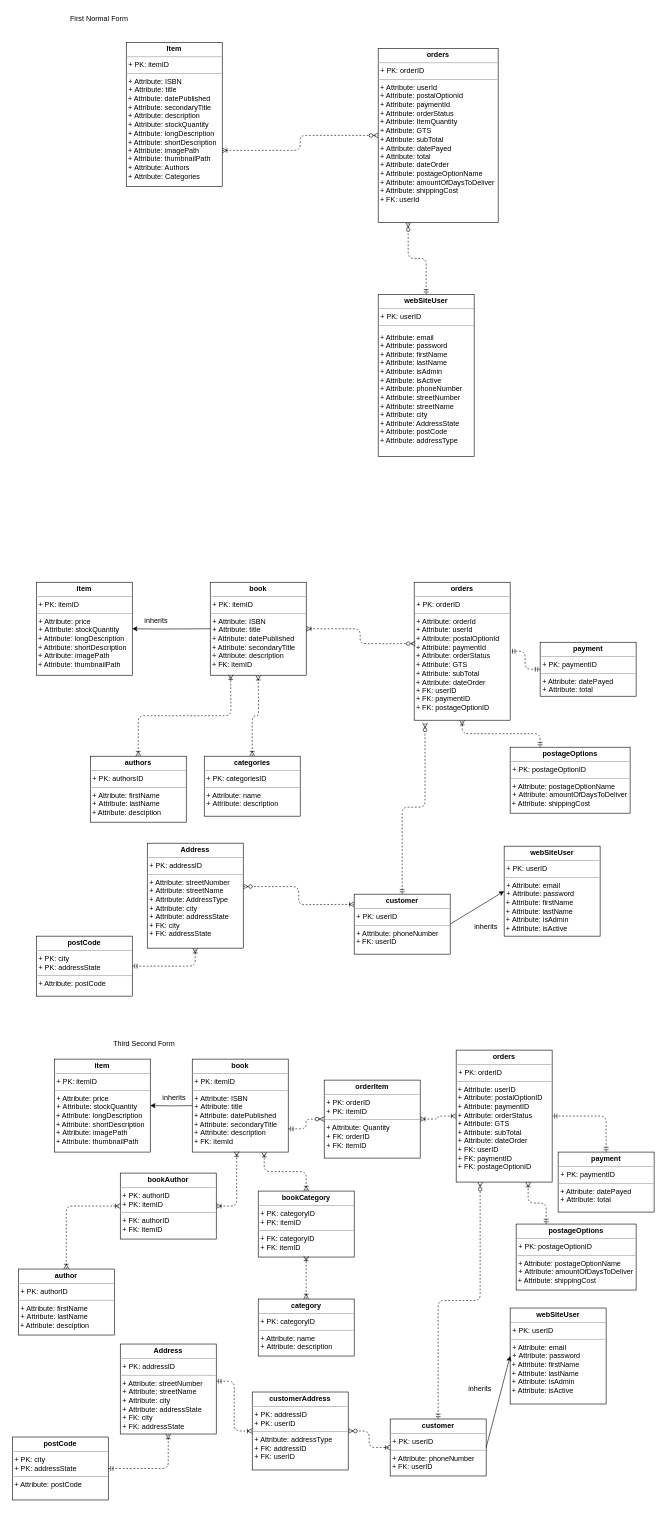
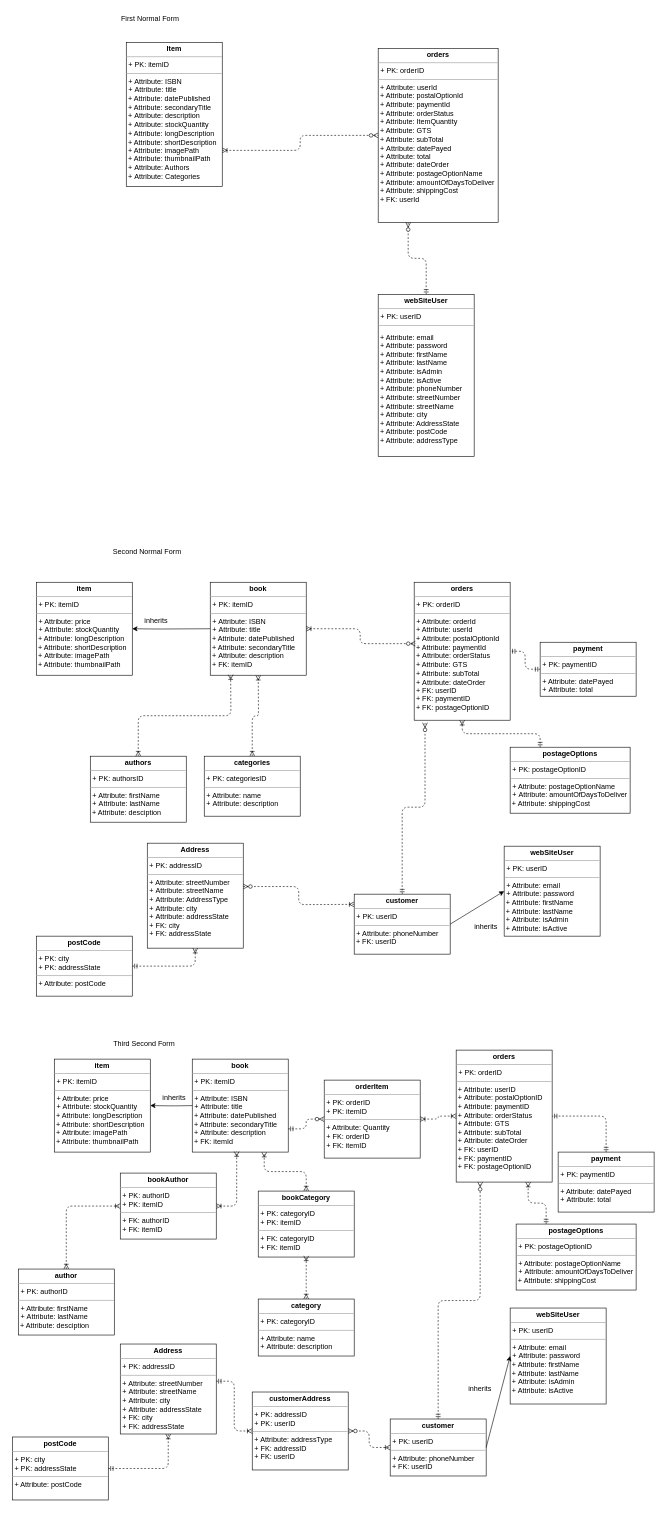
(99, 18) -> (150, 18)
none -> (147, 552)
